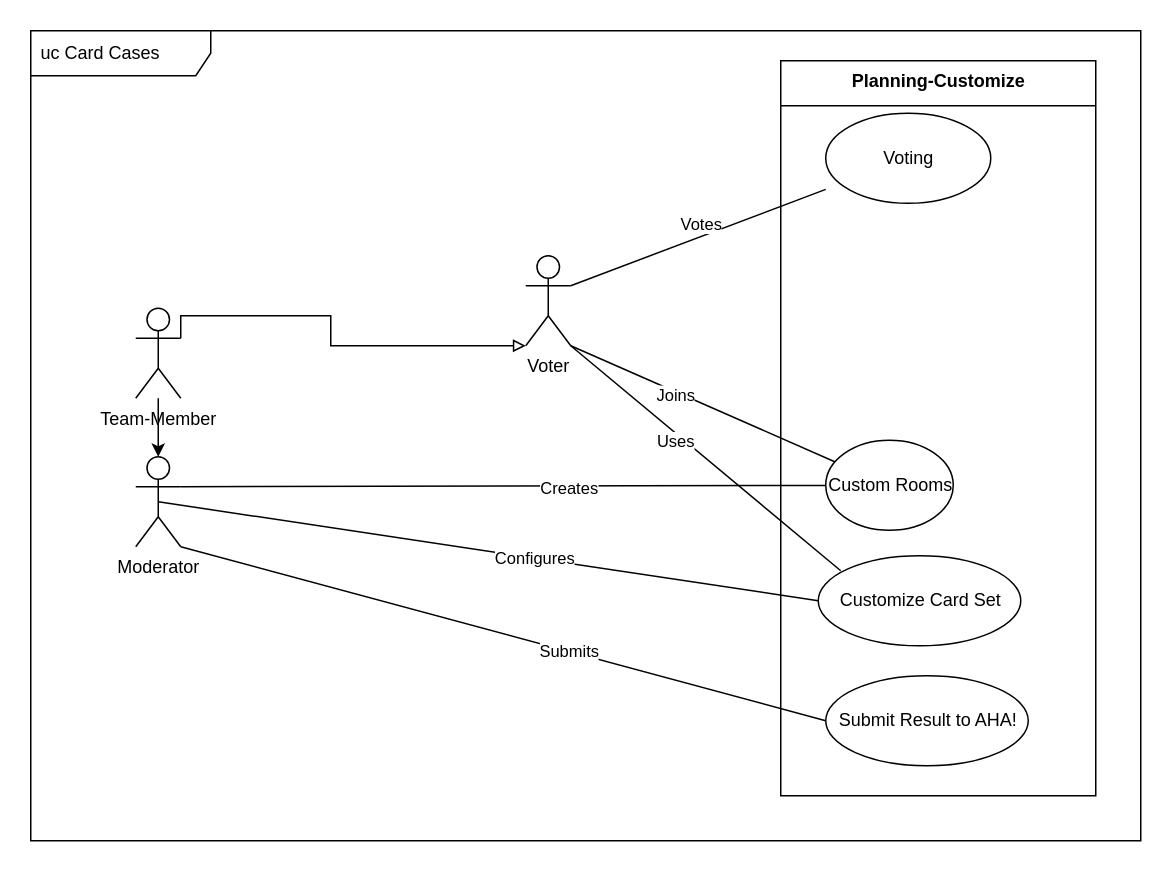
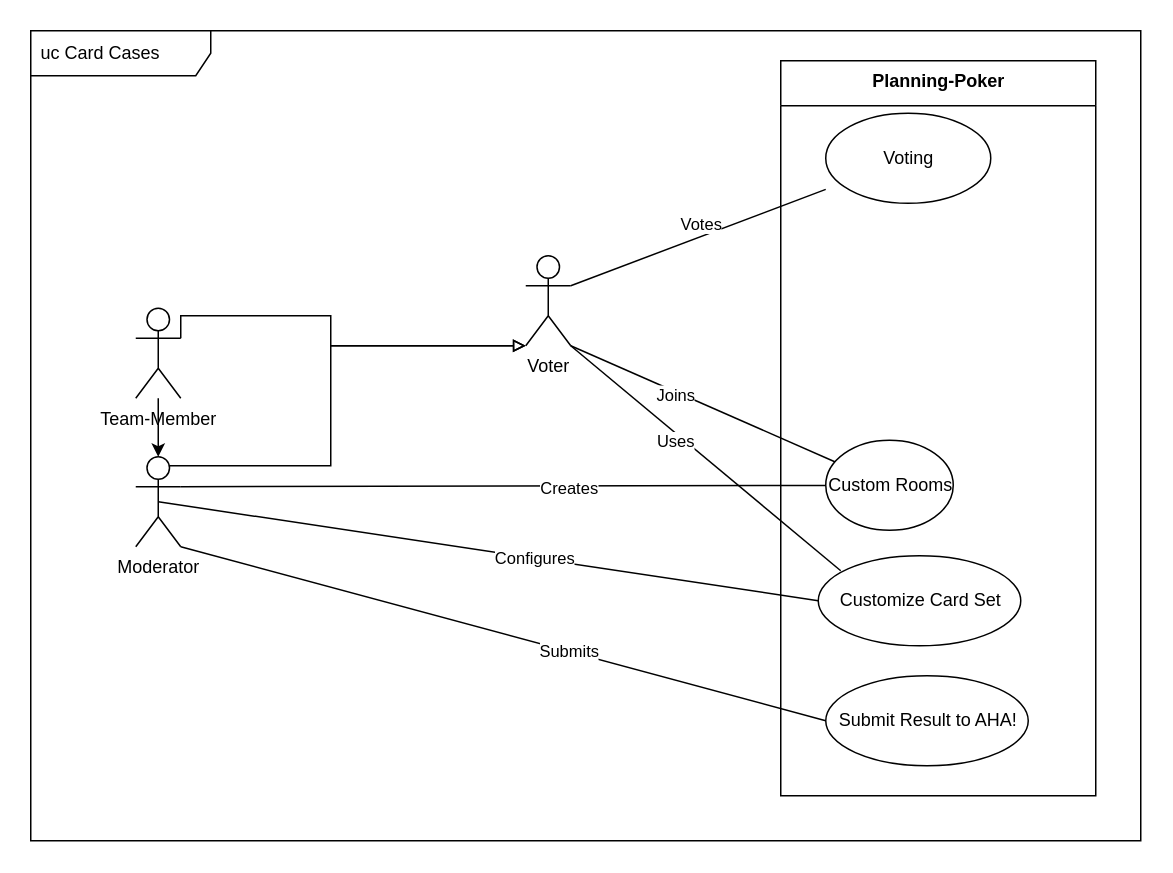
(939, 82) -> (939, 82)
none -> (309, 466)
